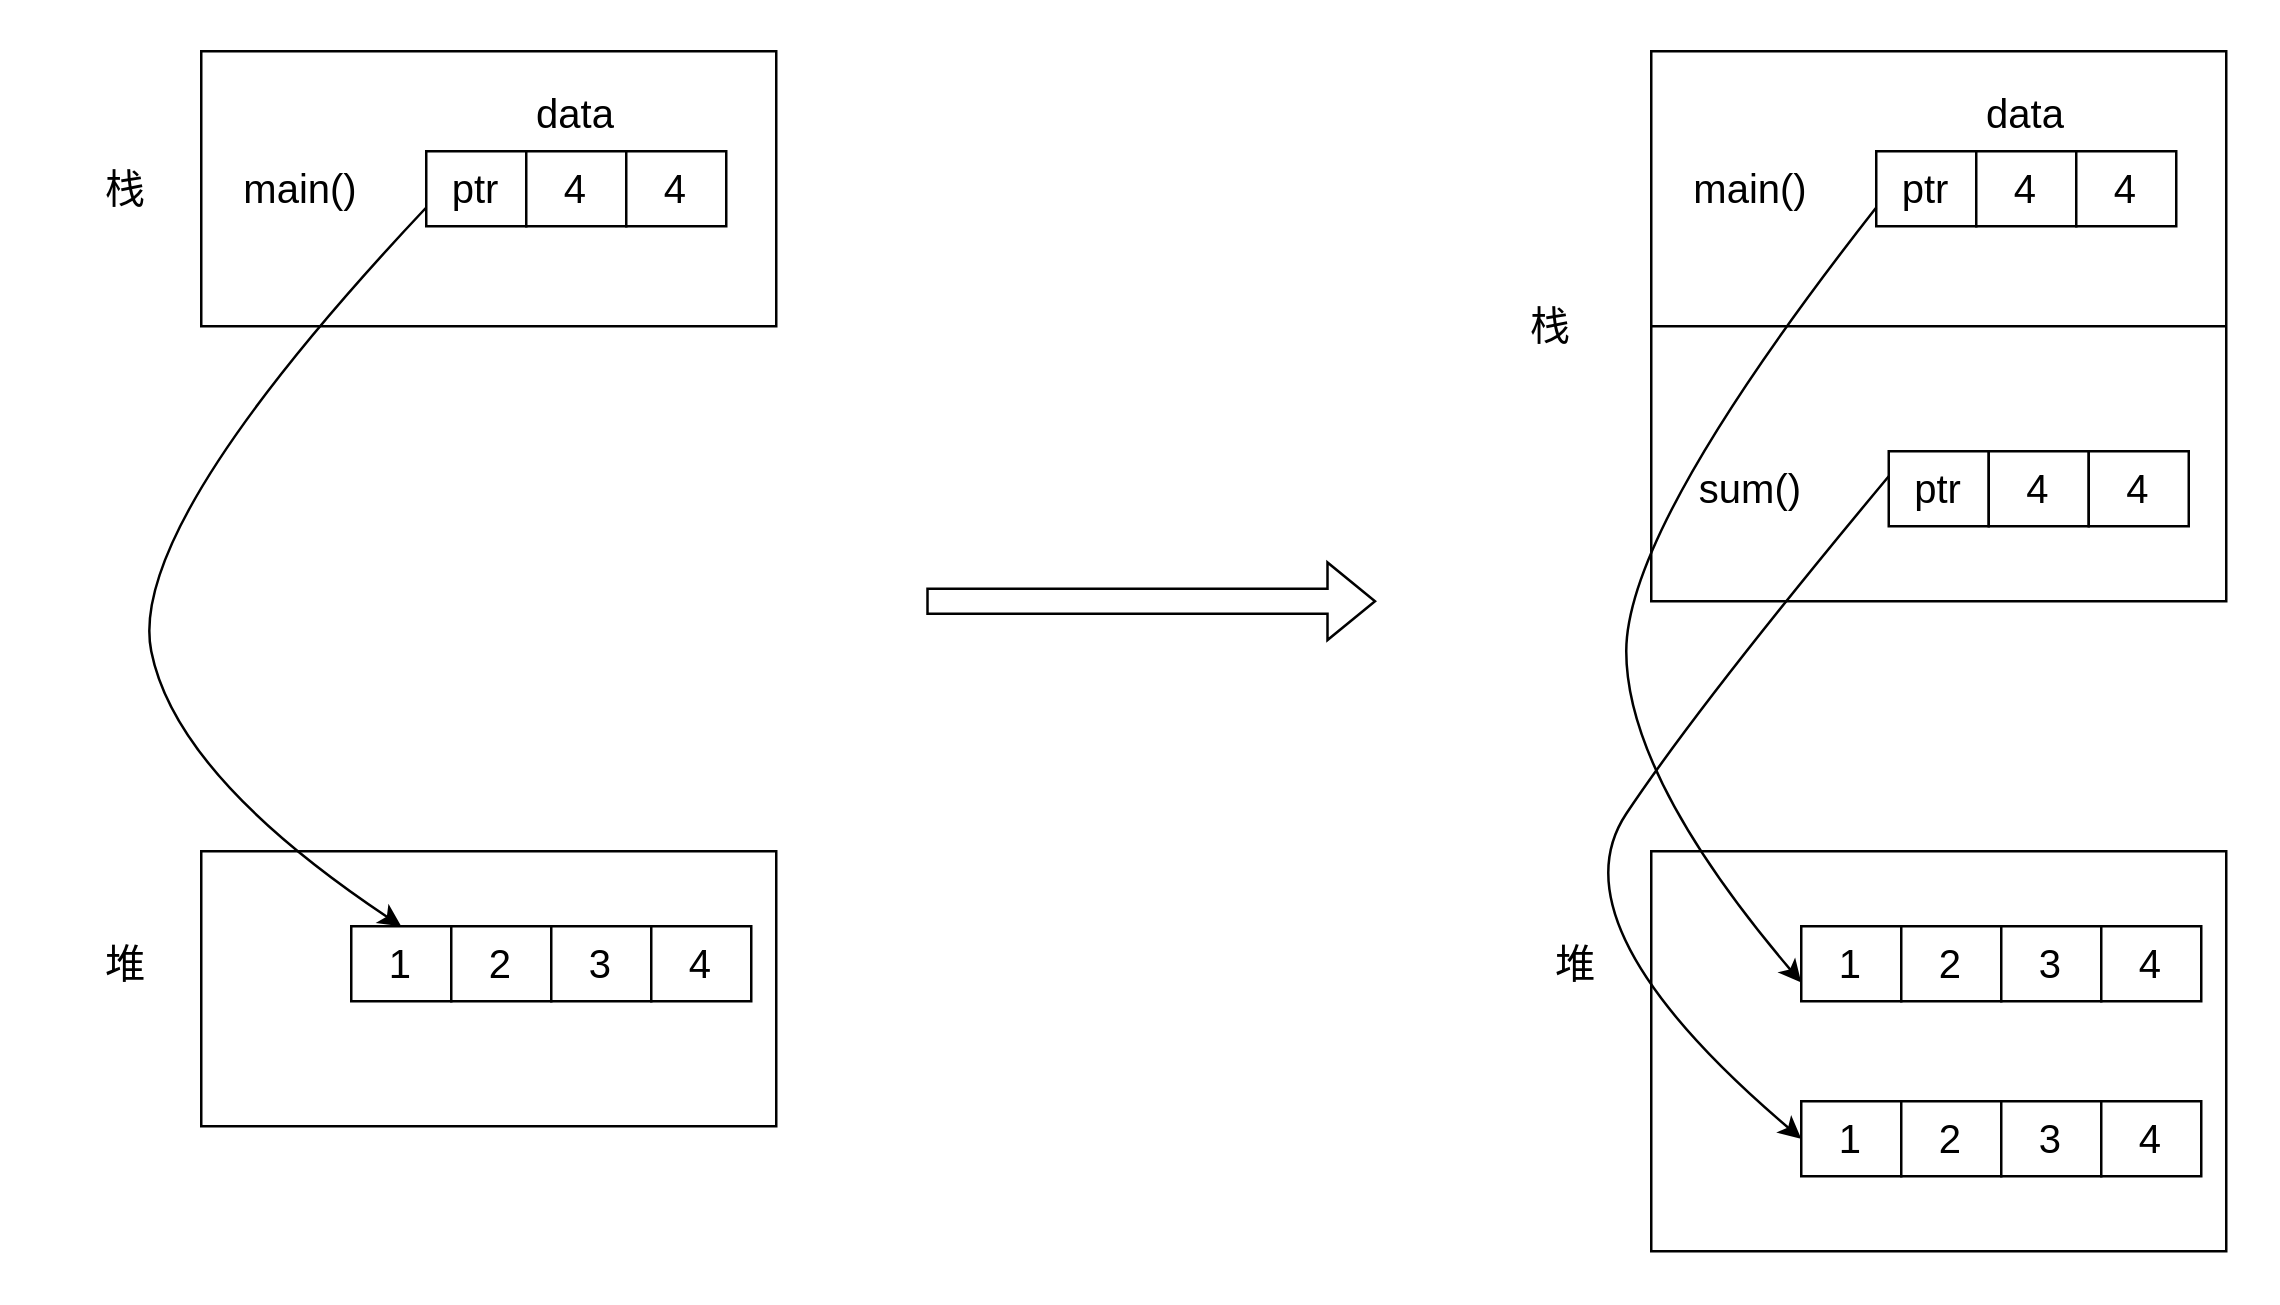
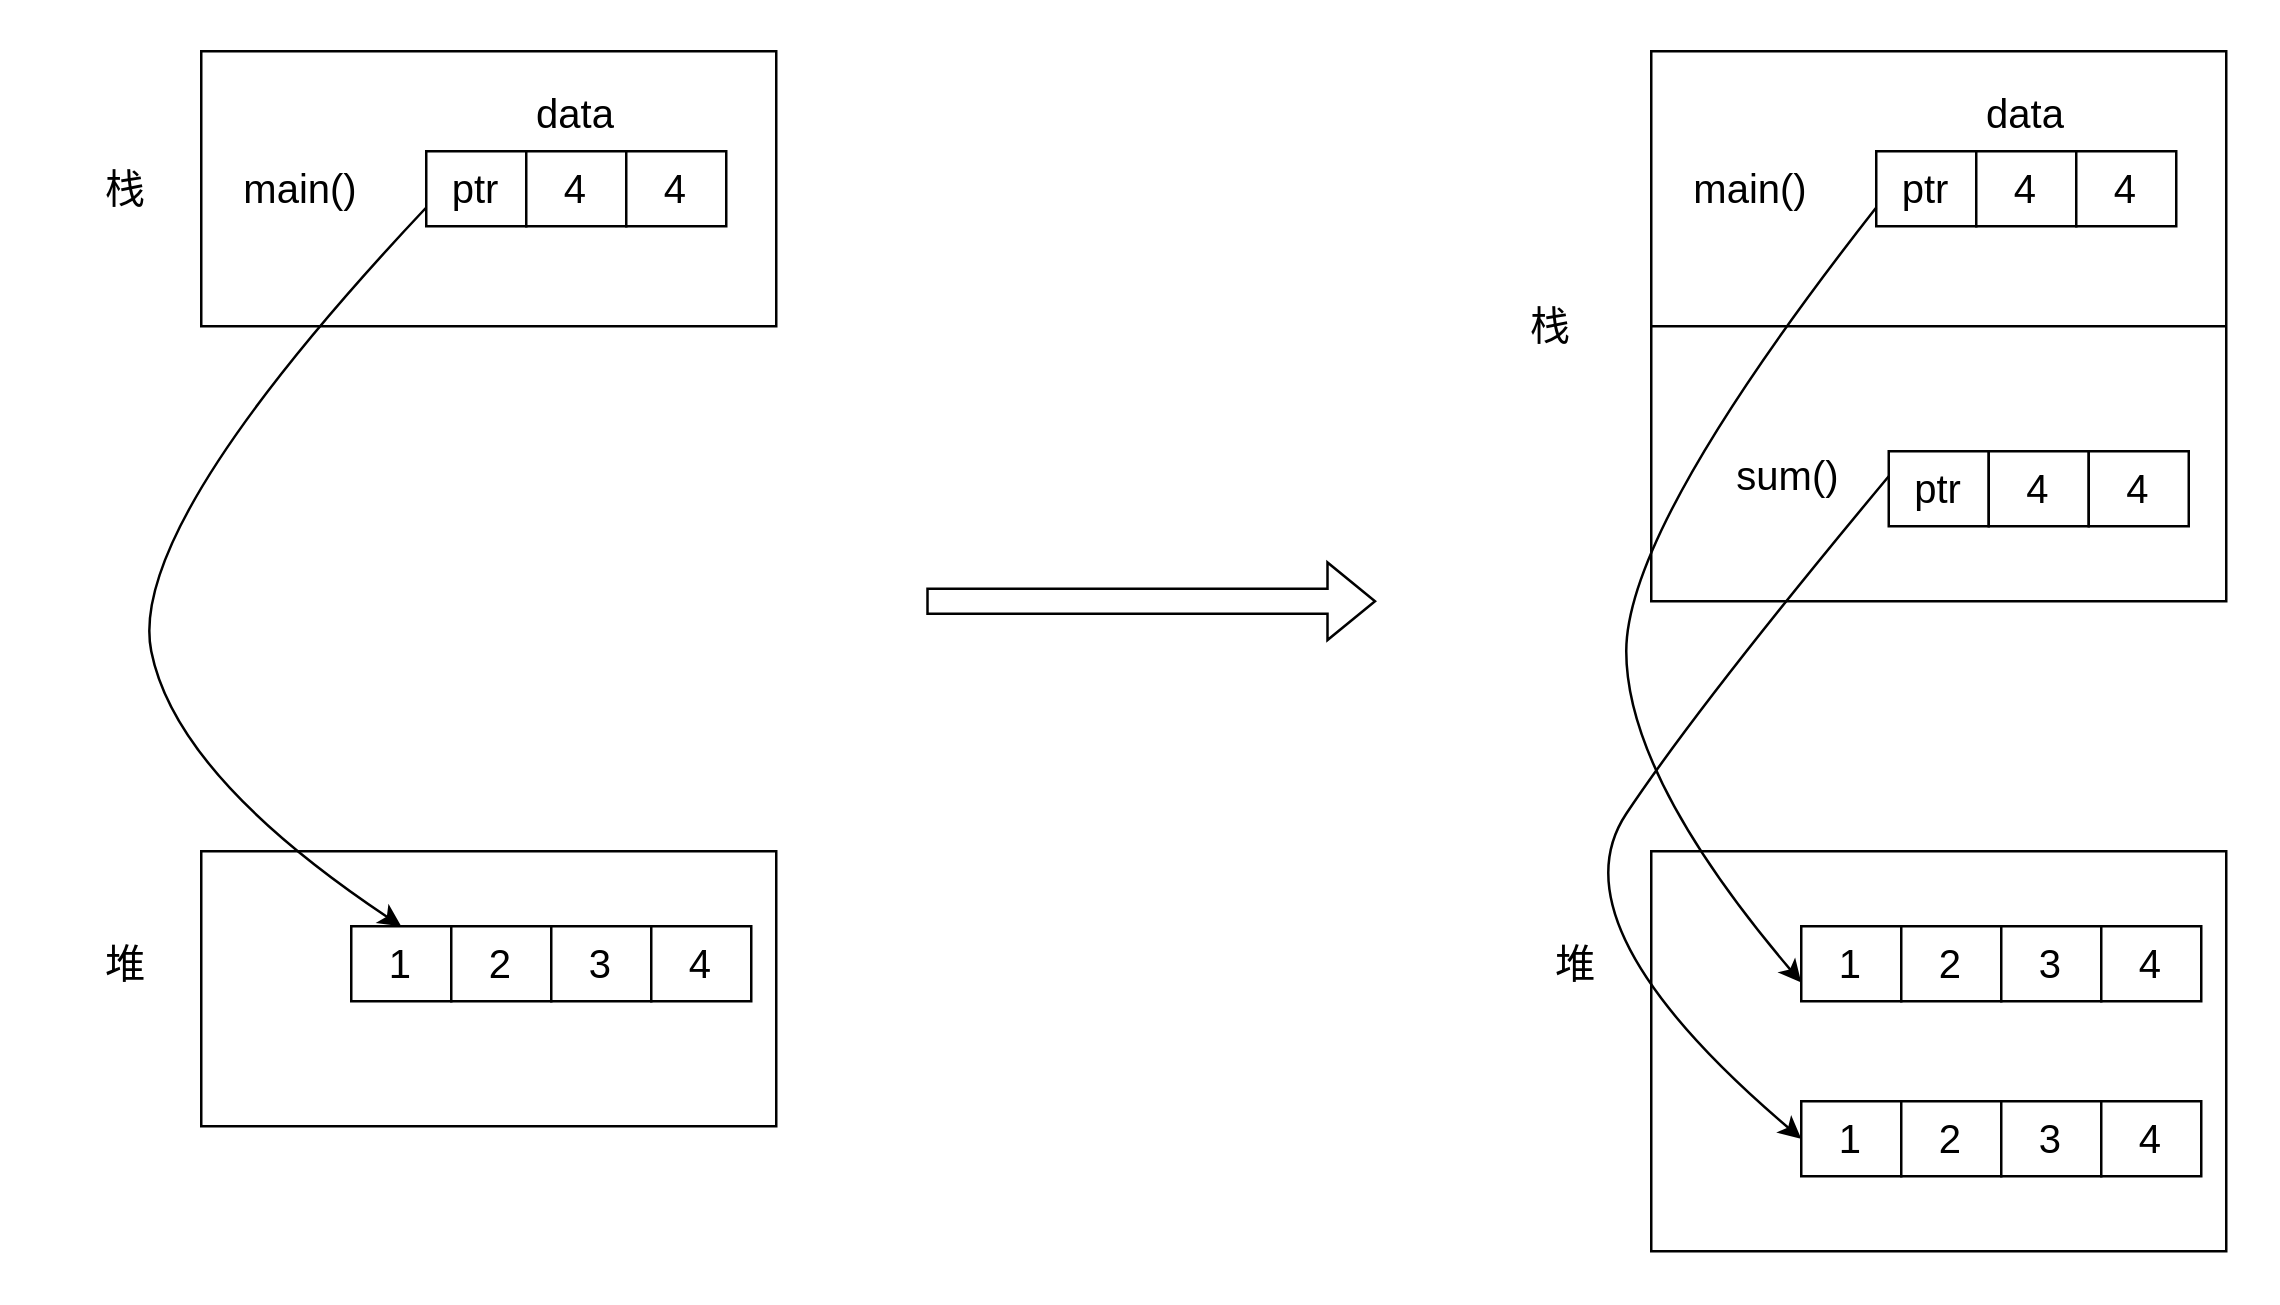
(1751, 489) -> (1789, 476)
